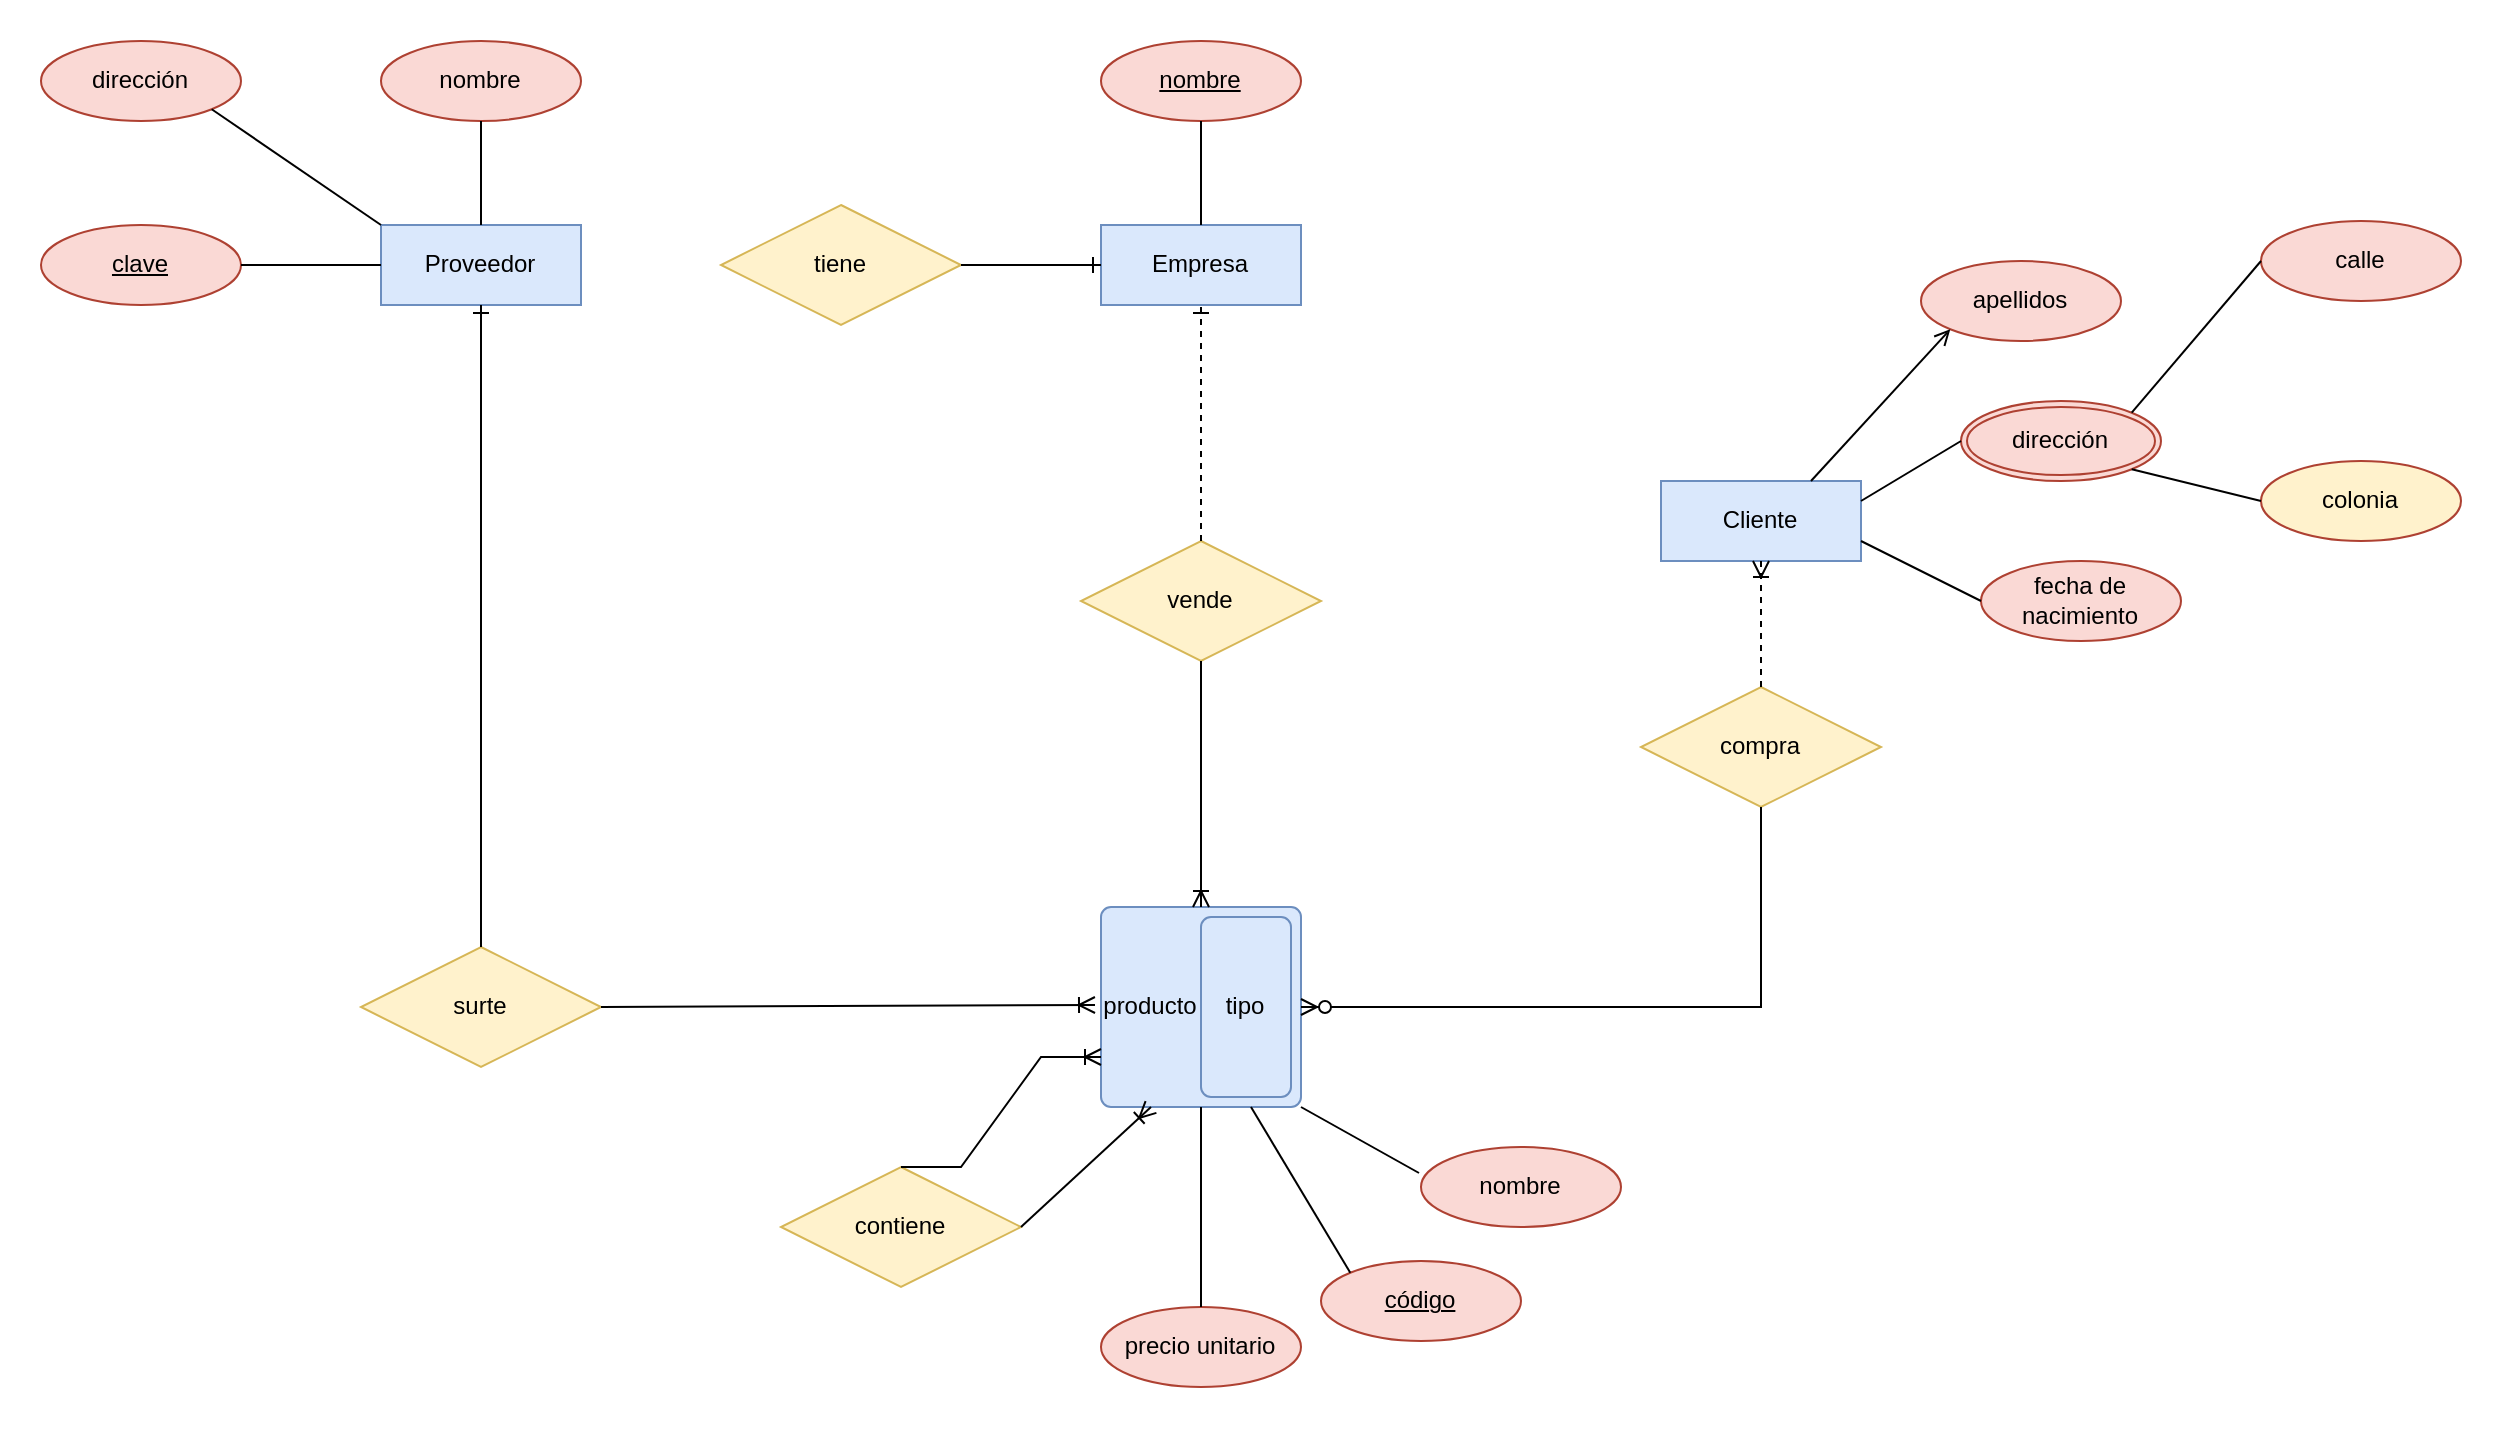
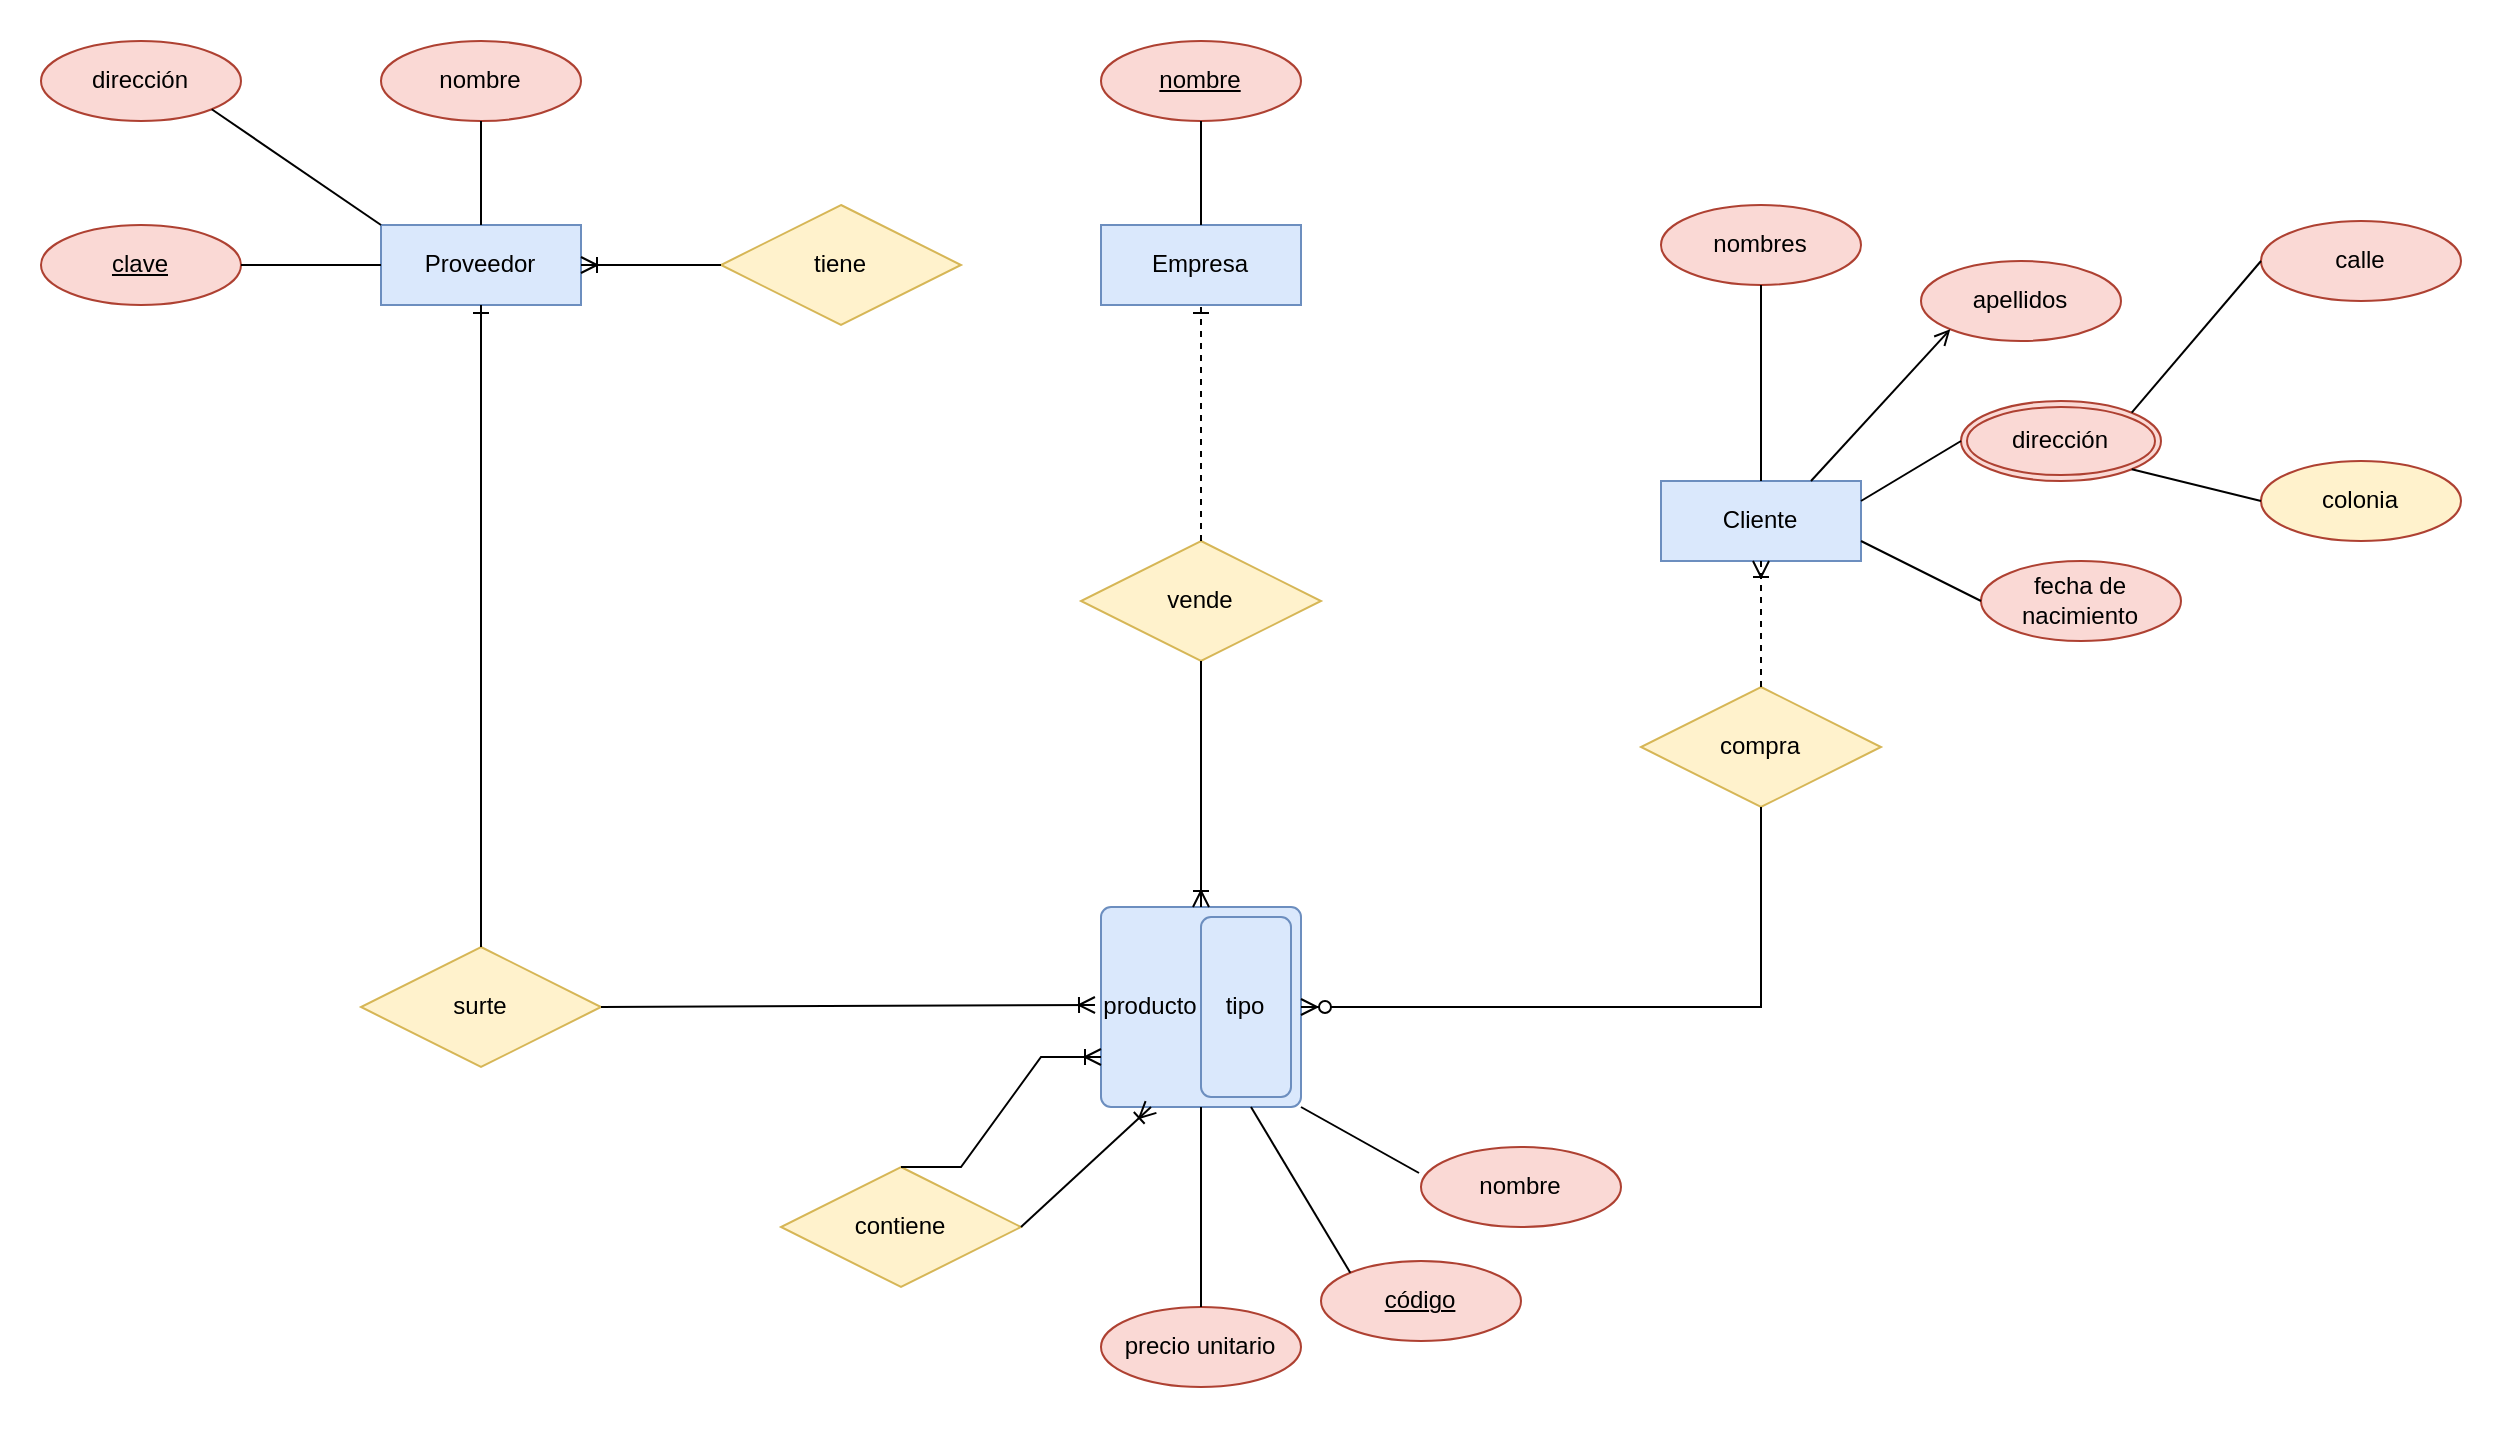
none -> (1761, 245)
none -> (651, 265)
(1031, 265) -> none
none -> (1761, 383)
